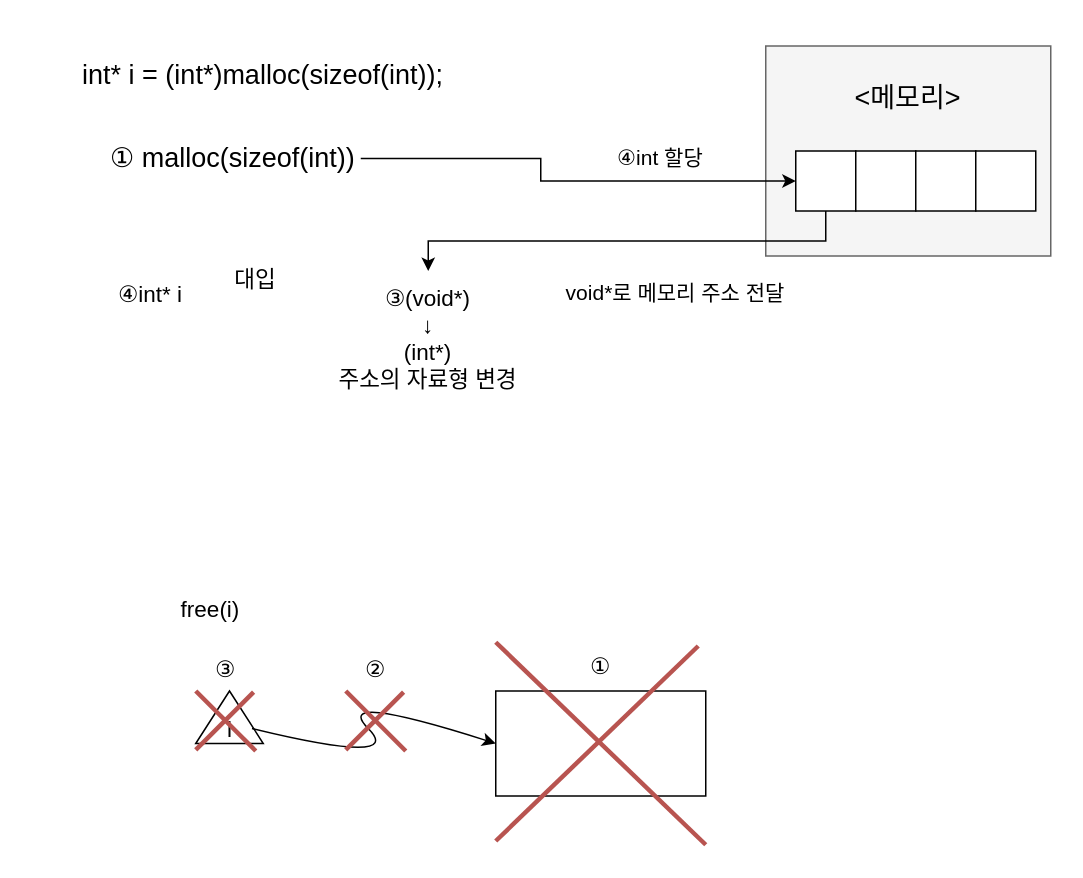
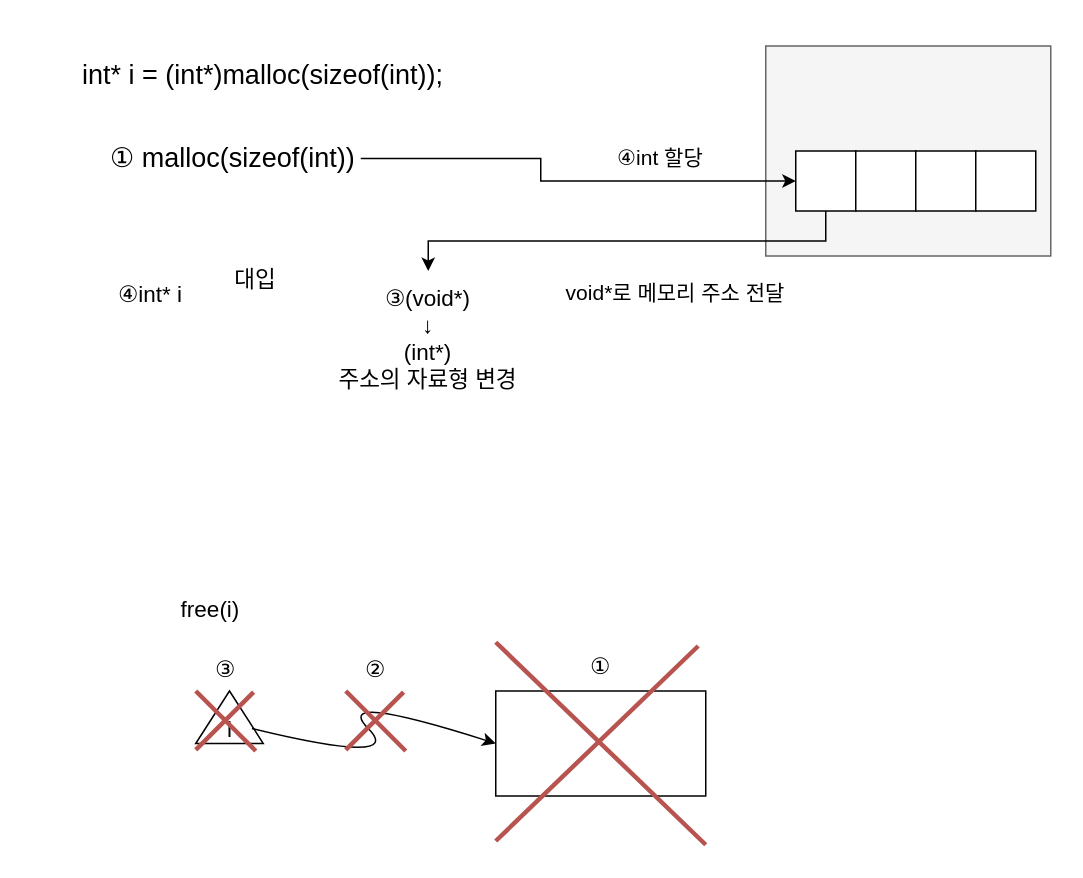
(908, 98) -> none
